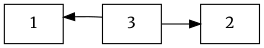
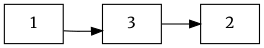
(89, 17) -> (78, 31)
